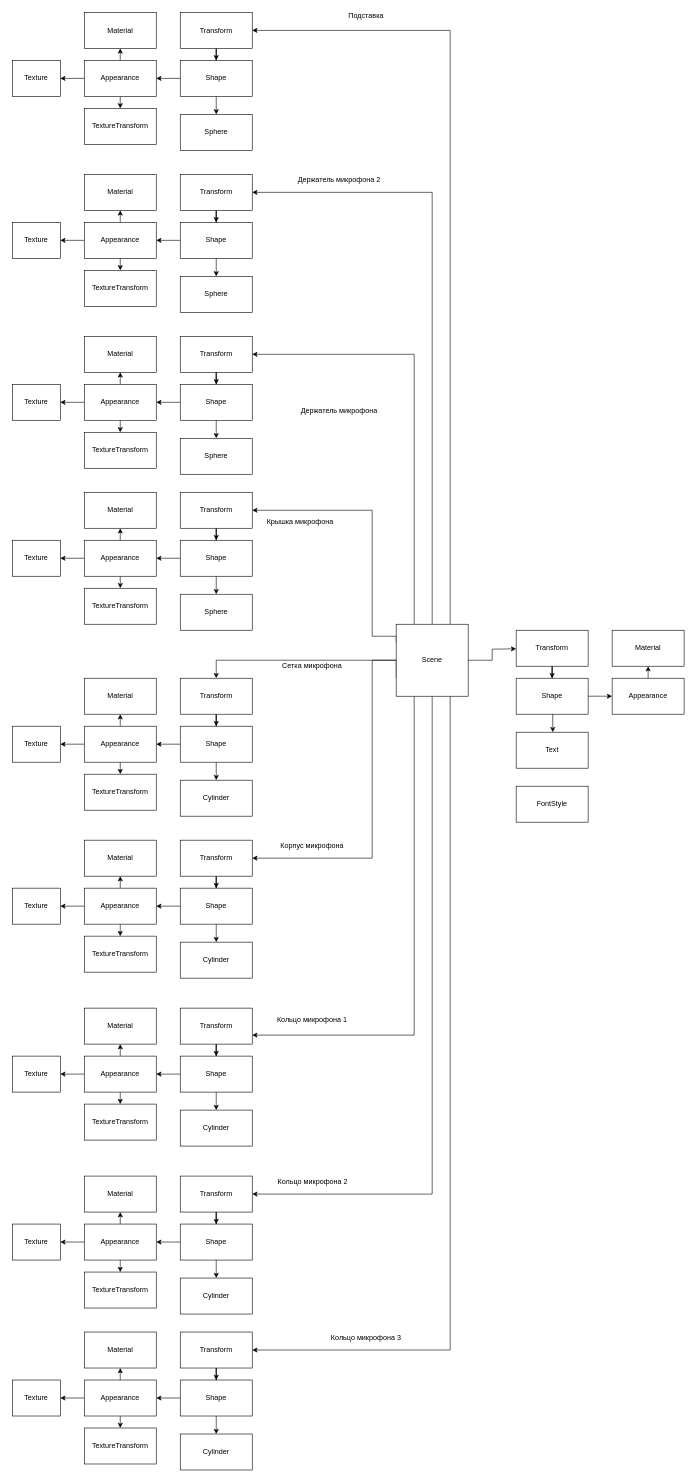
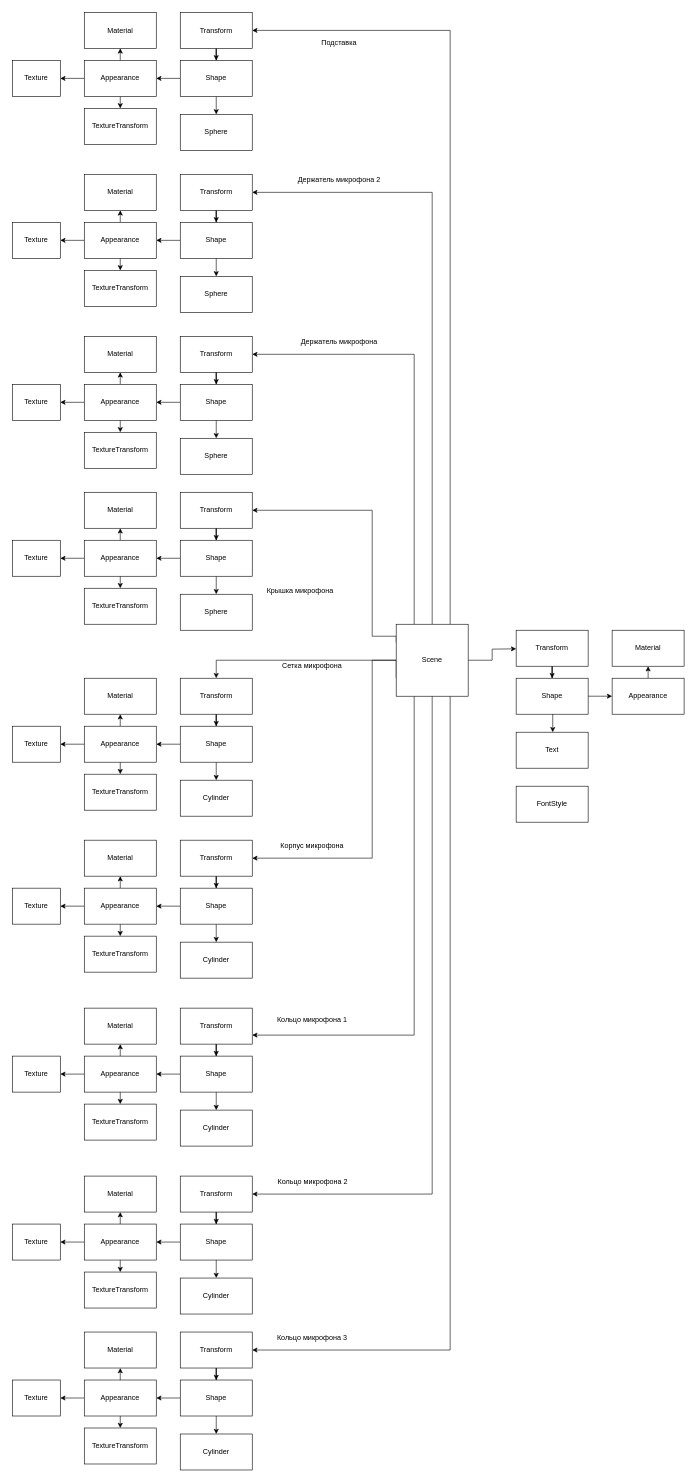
(366, 15) -> (339, 42)
(339, 411) -> (339, 342)
(300, 522) -> (300, 591)
(366, 1338) -> (312, 1338)
